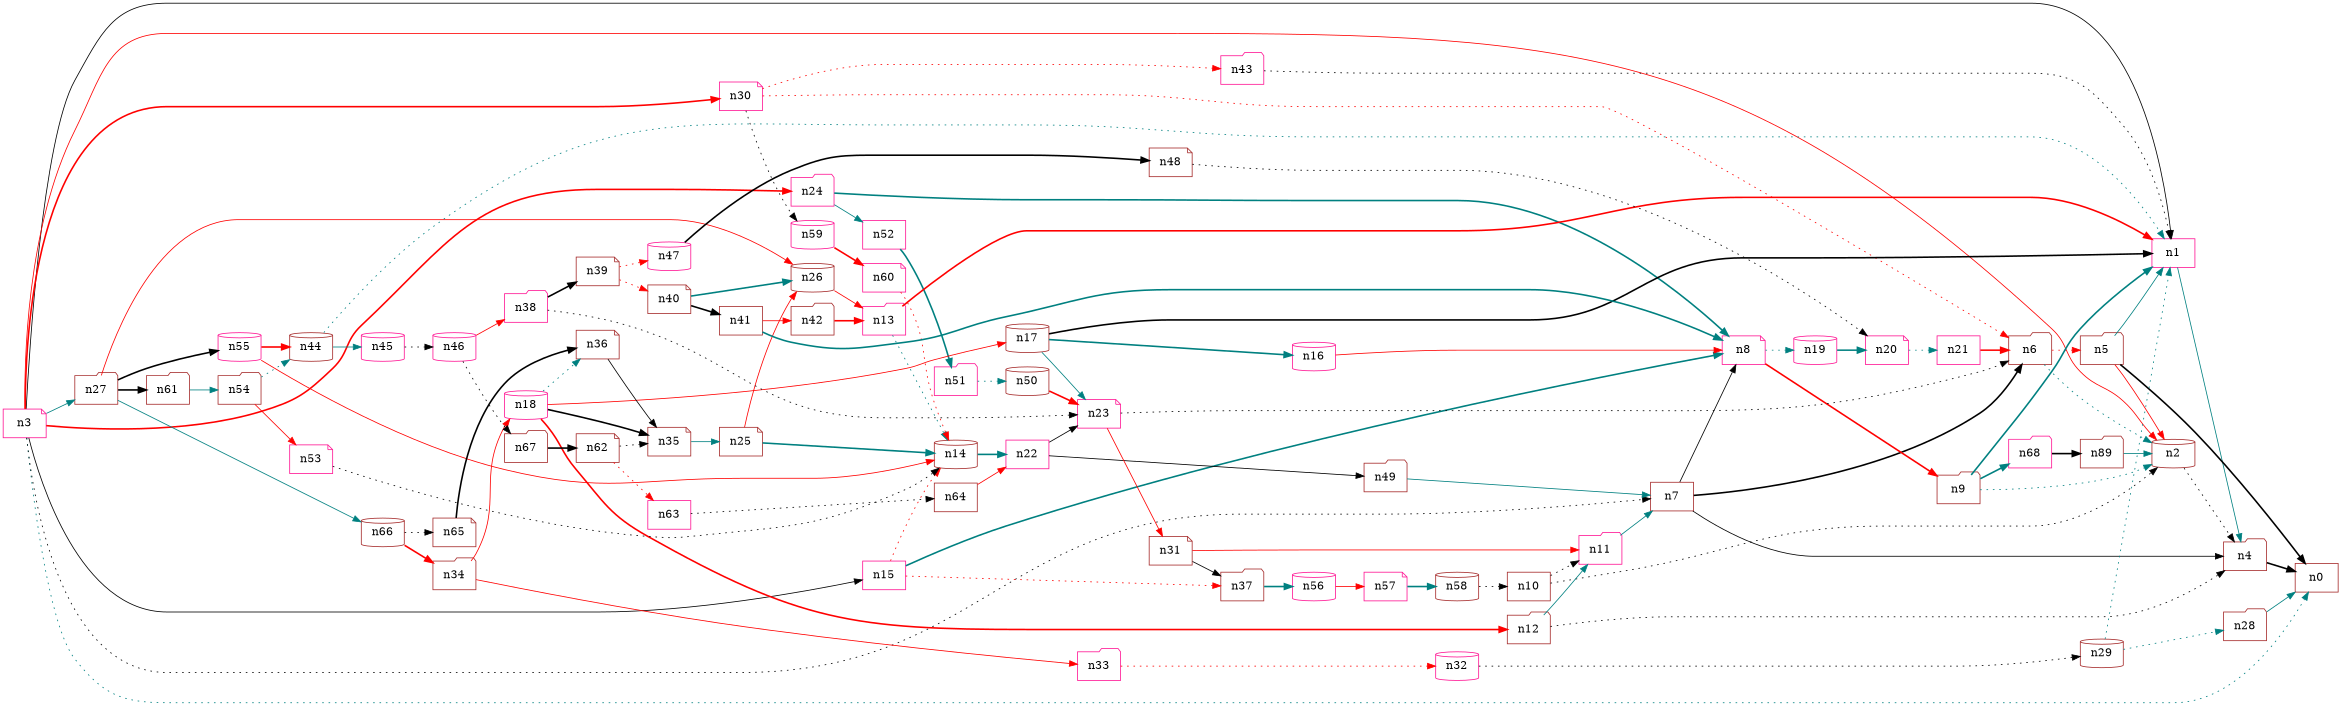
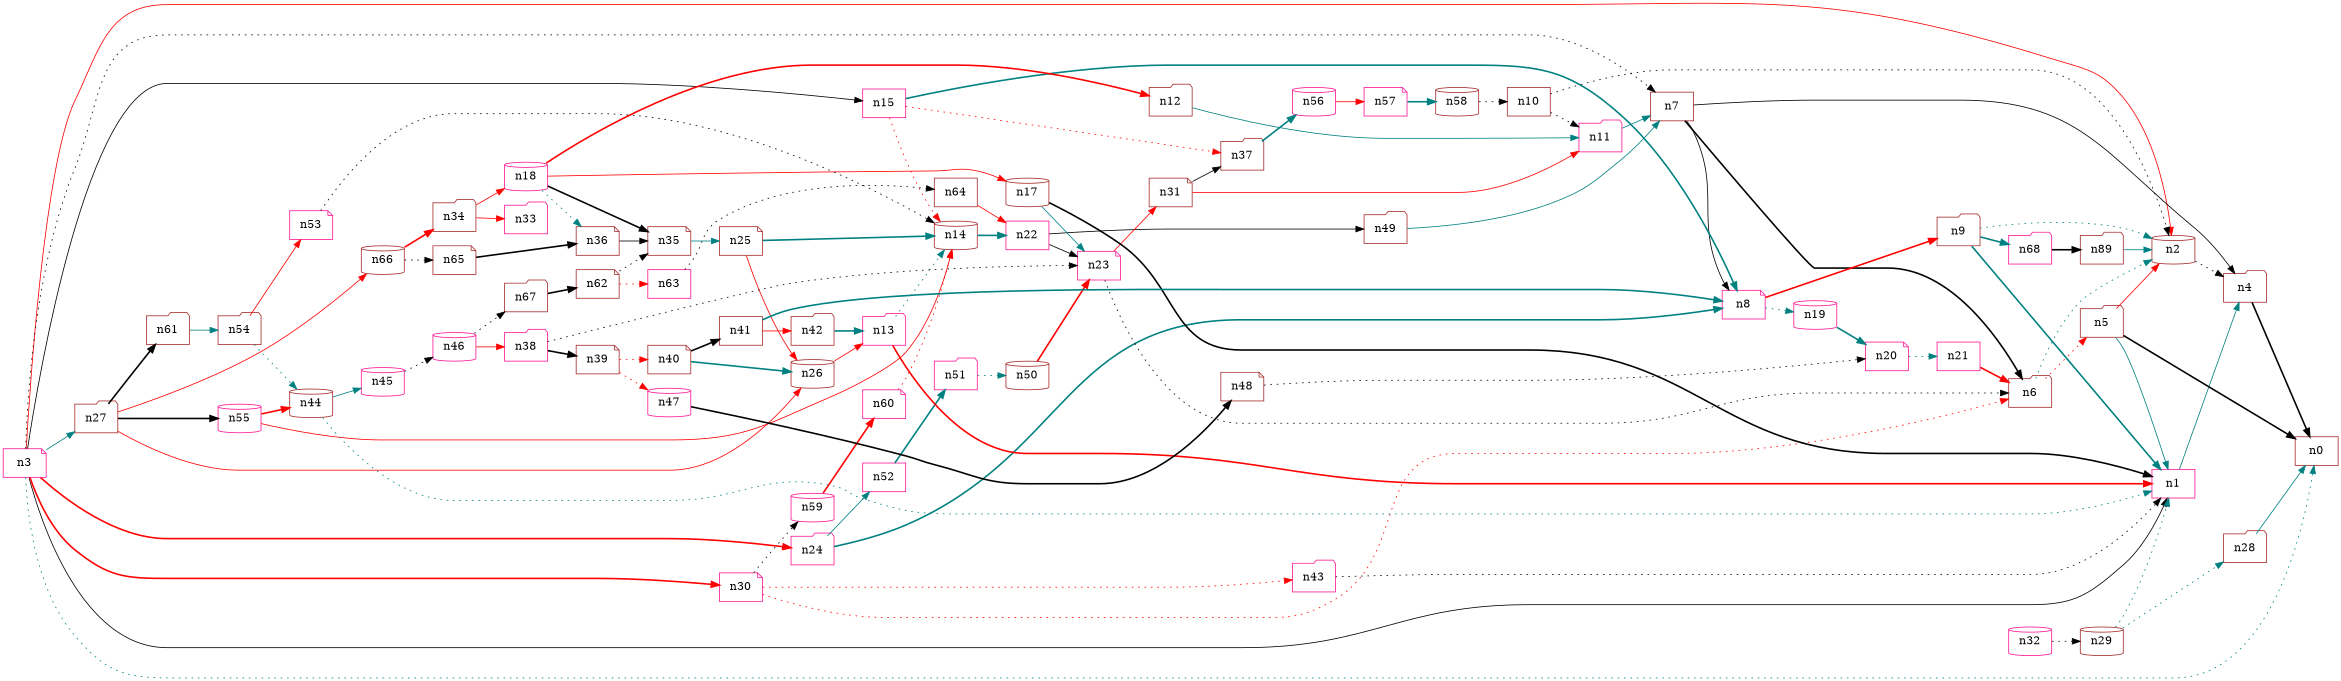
(844, 321) -> (844, 331)
(1314, 357) -> none
(236, 459) -> (247, 359)
(1888, 617) -> none
(1274, 666) -> none
